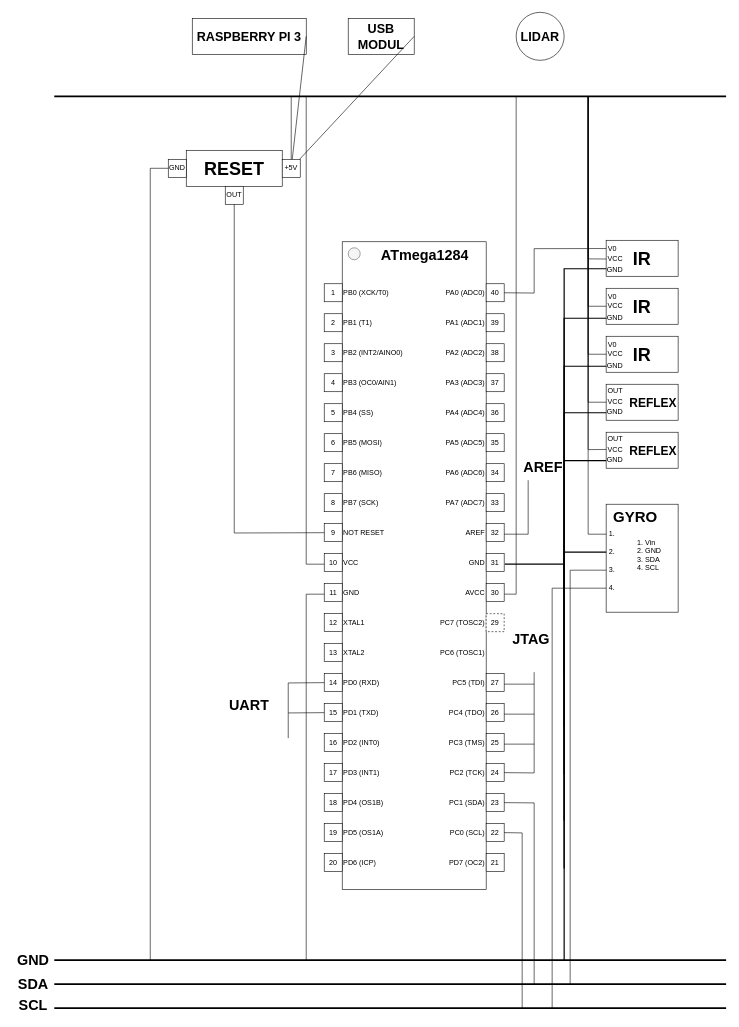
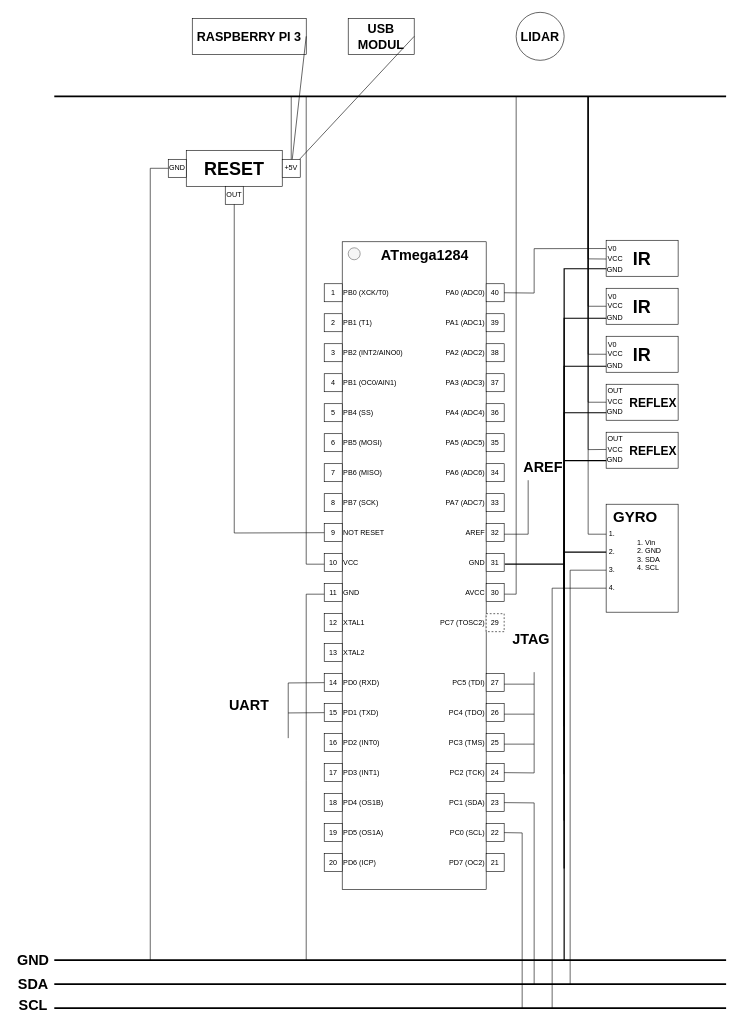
(371, 383) -> (371, 383)
(456, 653) -> none
